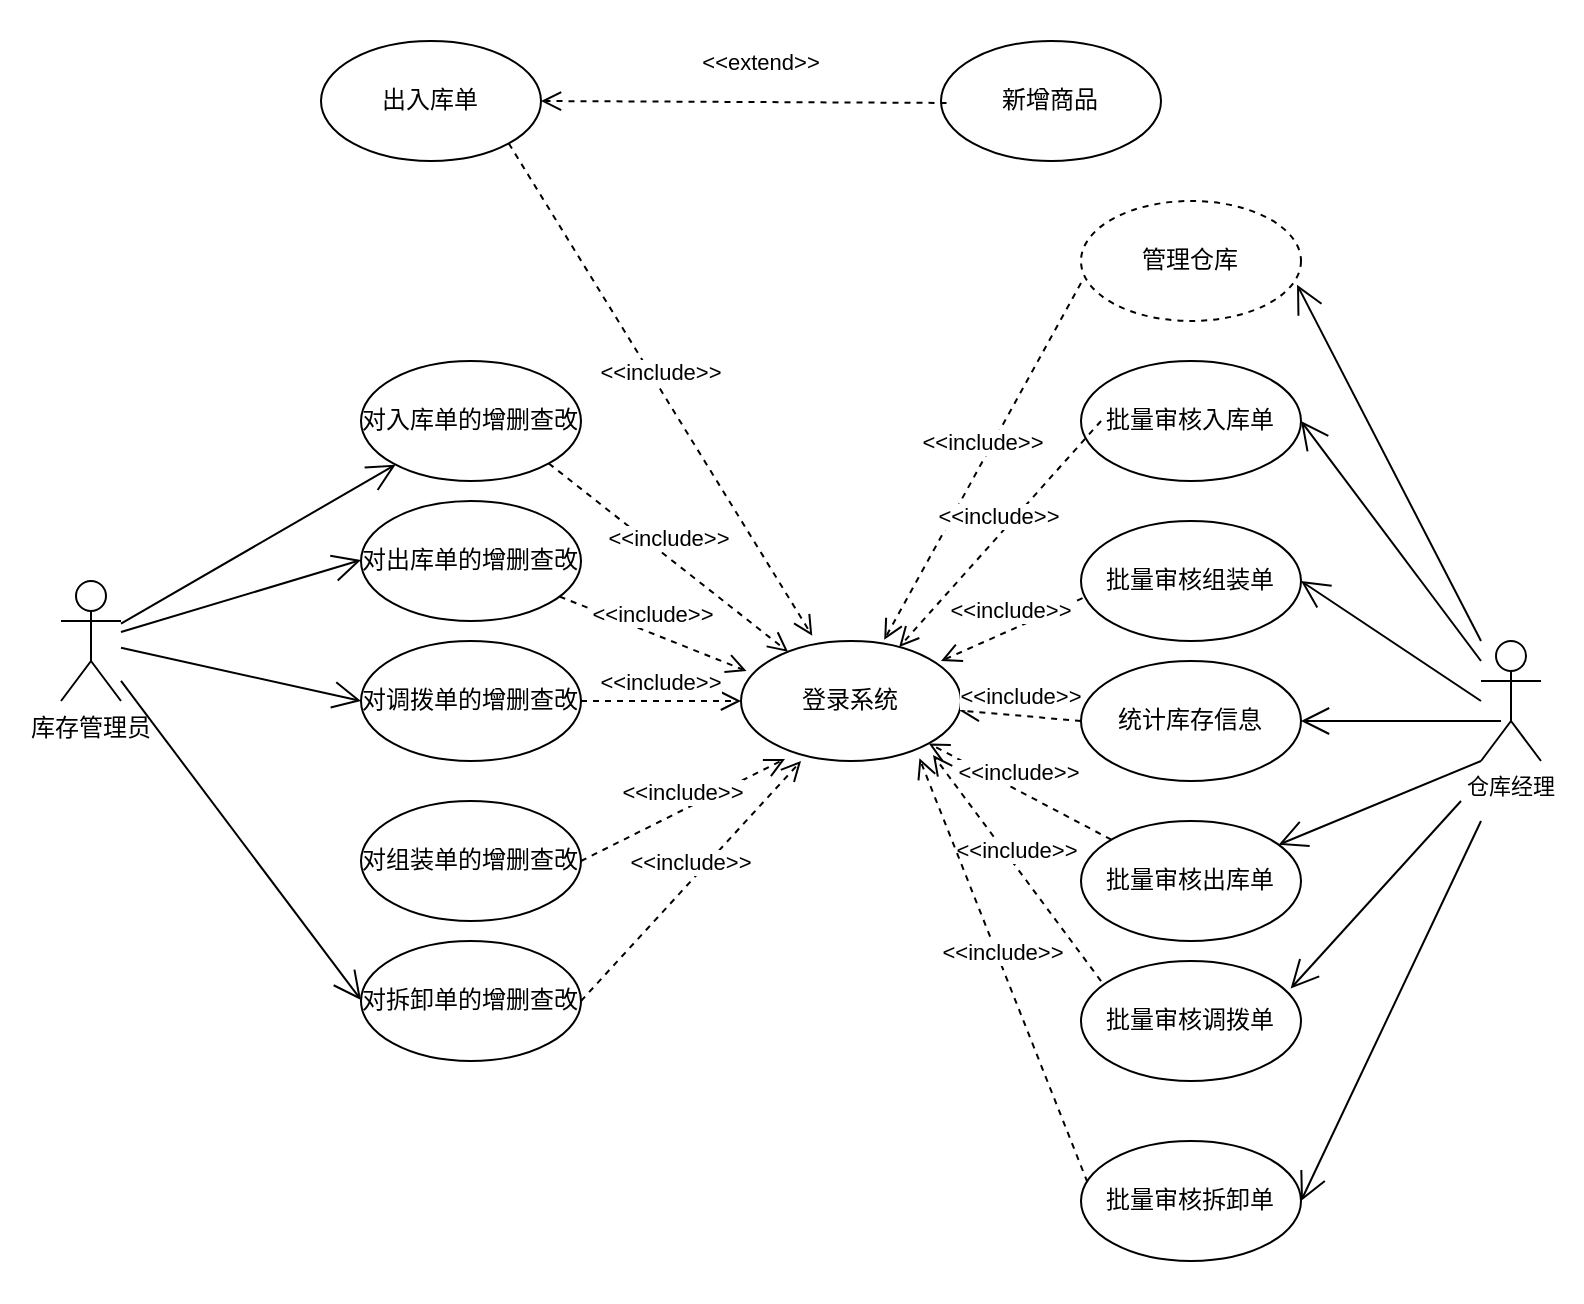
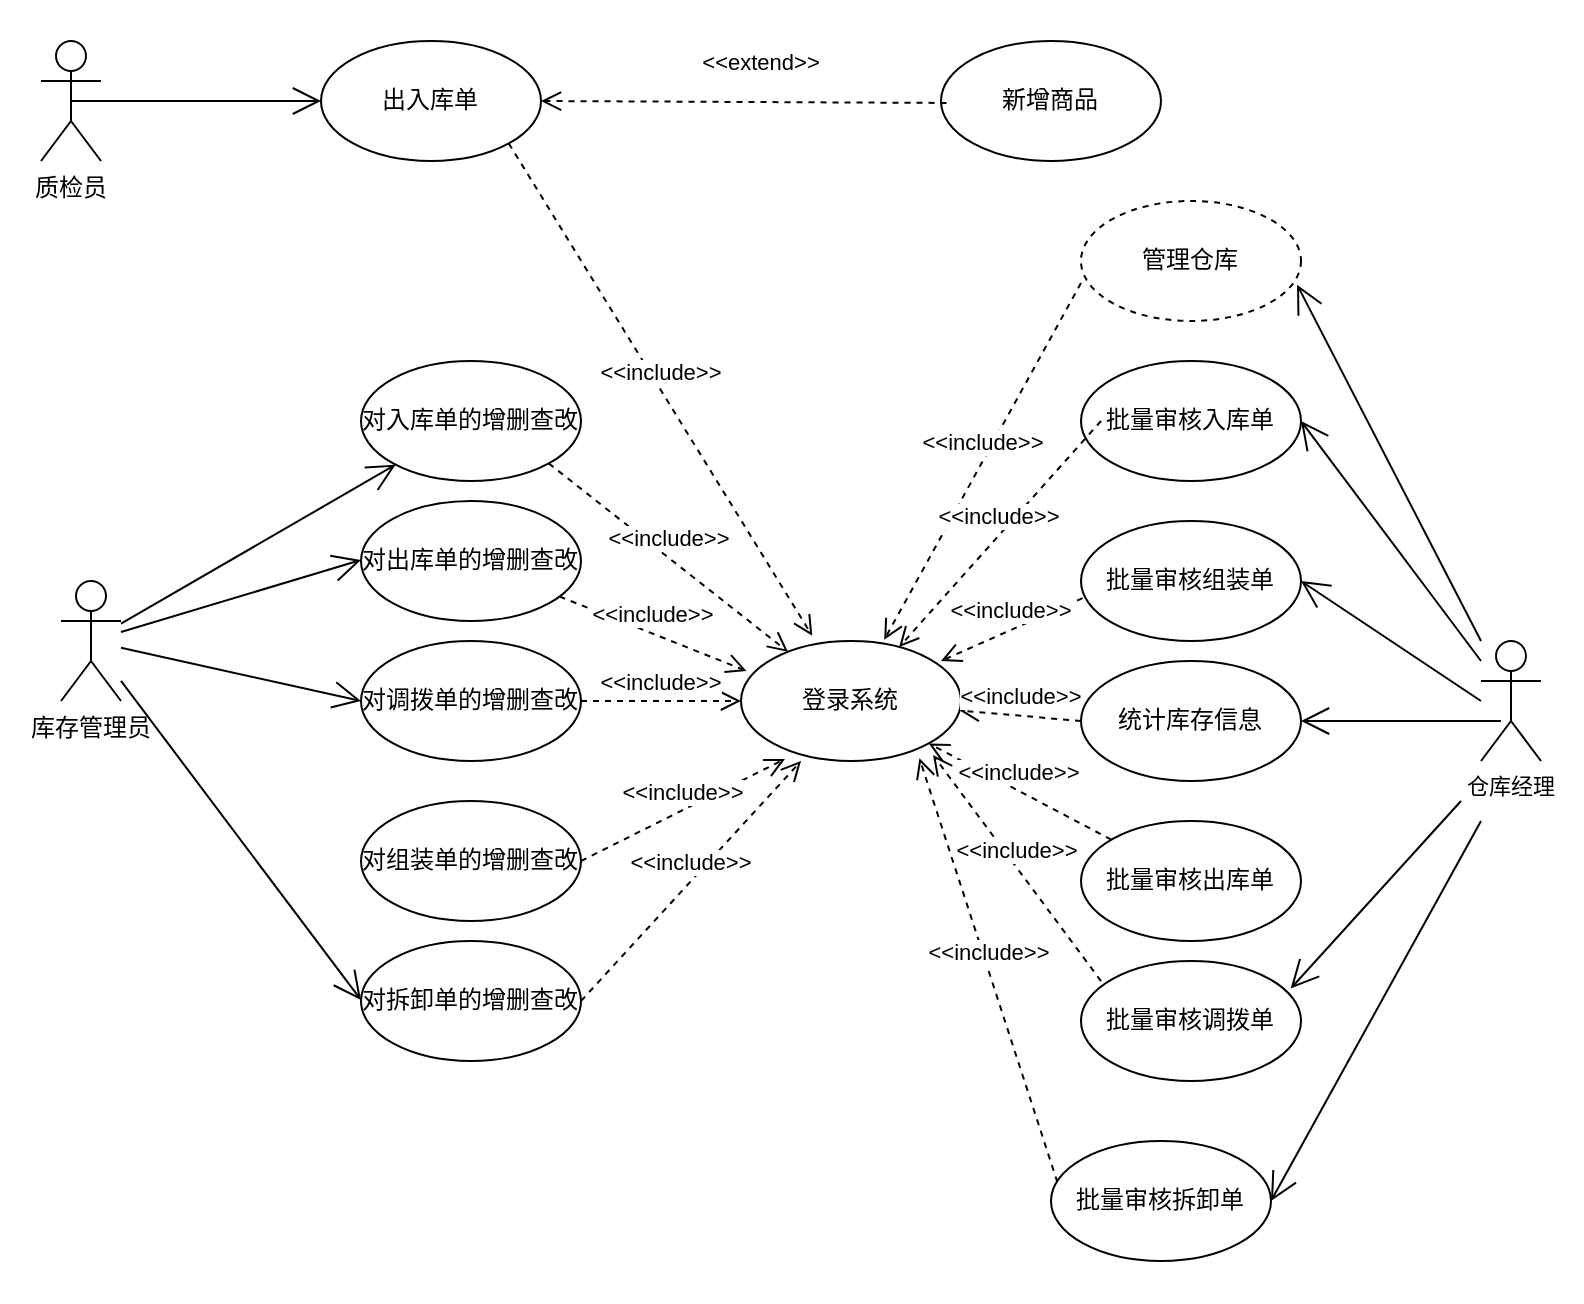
none -> (71, 101)
none -> (203, 101)
(1381, 802) -> none
(1191, 1201) -> (1161, 1201)
